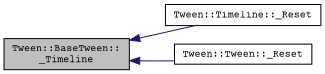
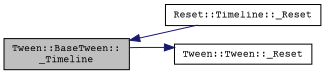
(243, 15) -> (243, 15)
(157, 61) -> (147, 47)
